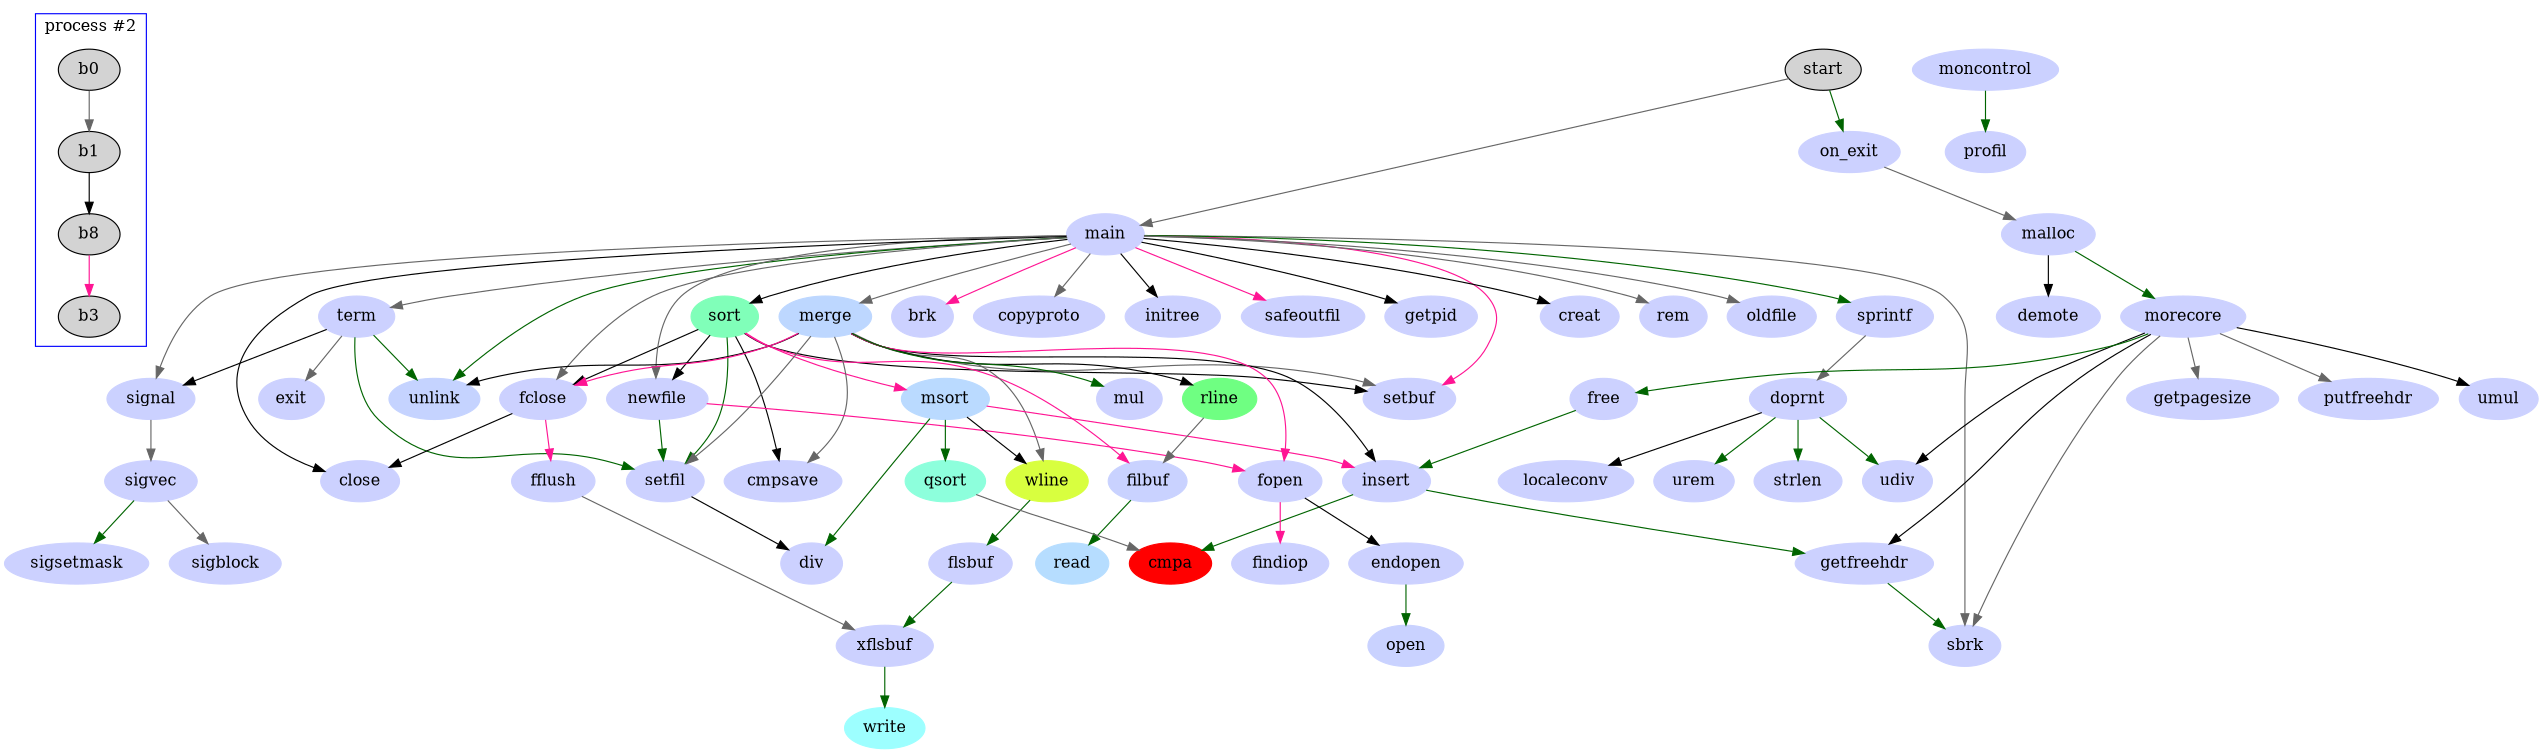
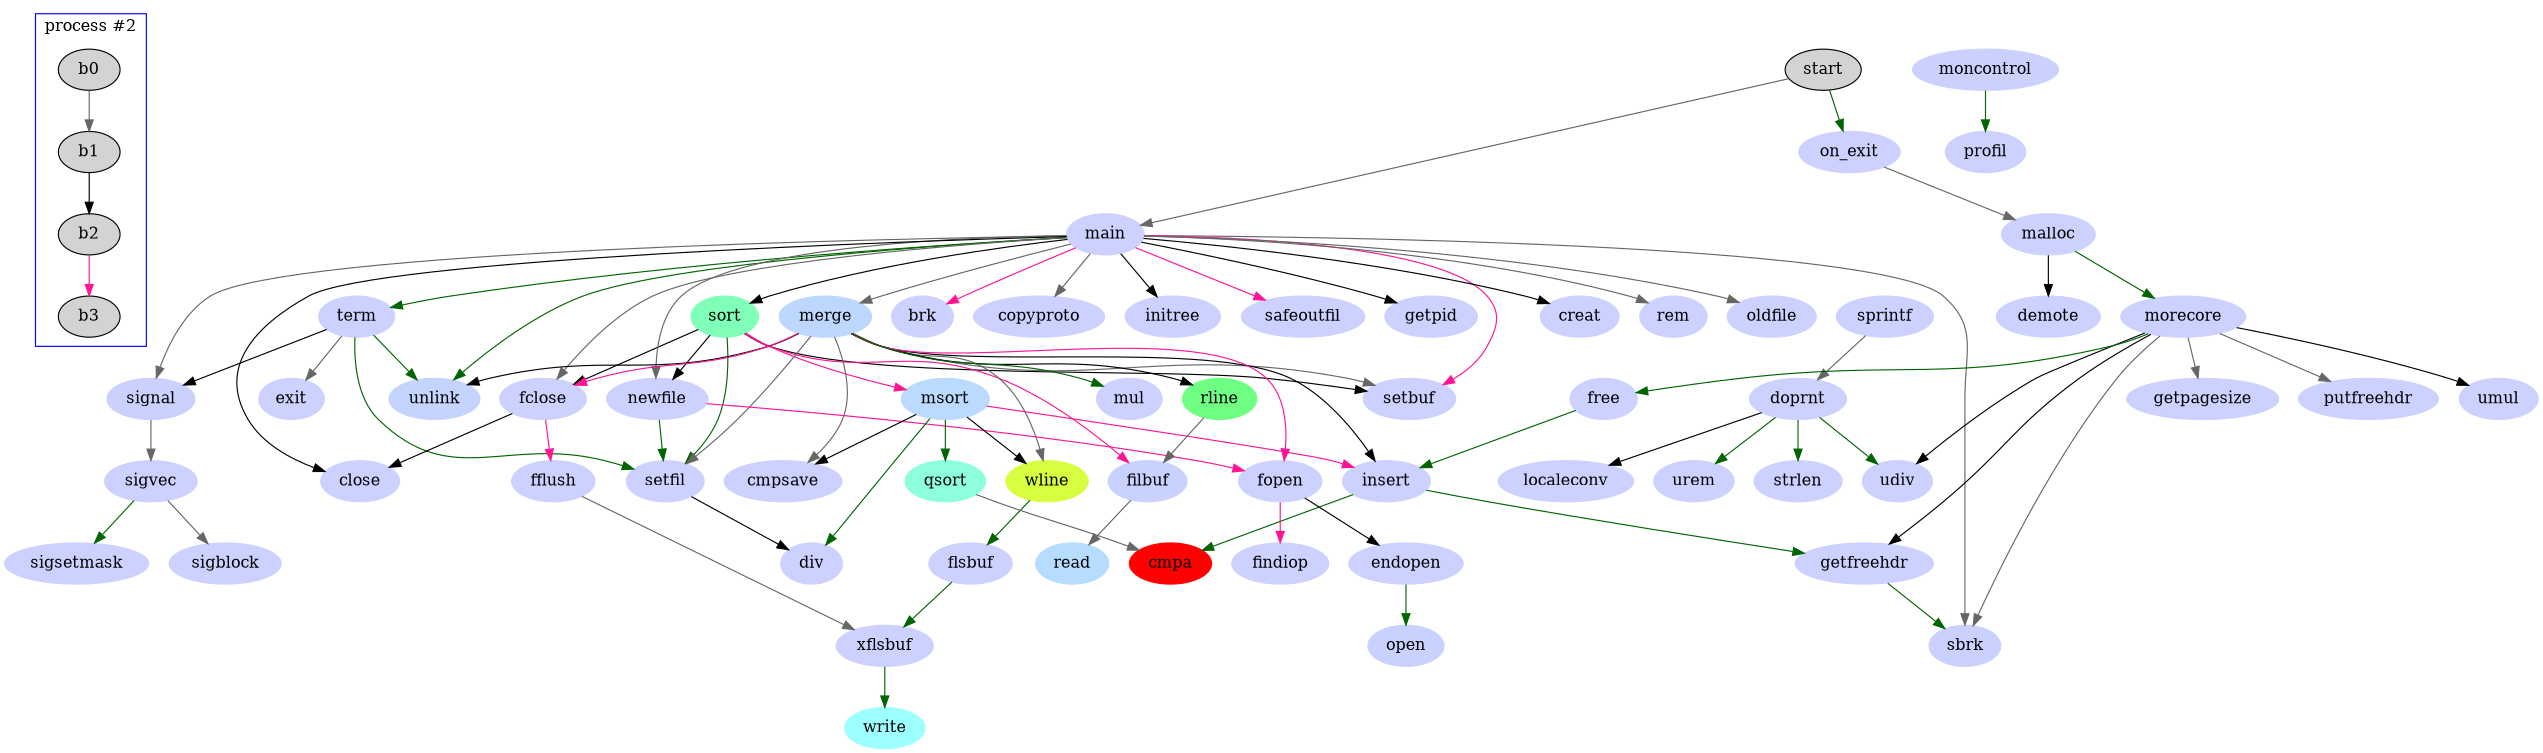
(89, 234) -> (89, 234)
(1493, 251) -> none
(667, 269) -> (667, 269)
(758, 386) -> (871, 437)
(1114, 518) -> (1114, 518)
